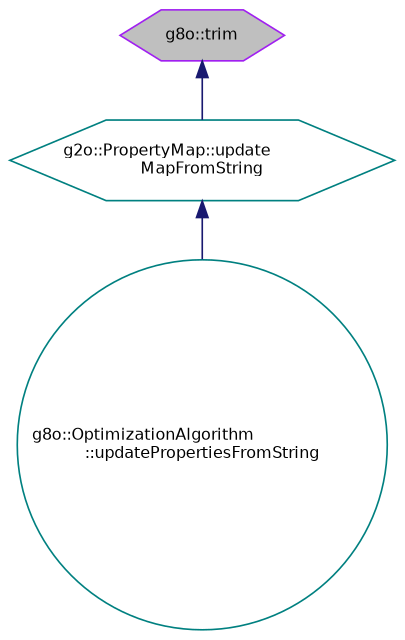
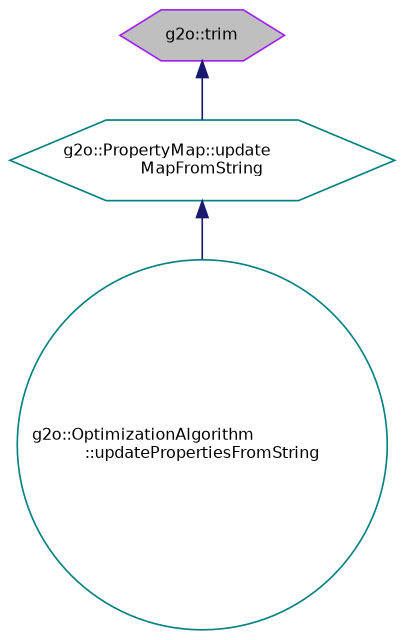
(202, 35) -> (202, 35)
(202, 445) -> (202, 445)
